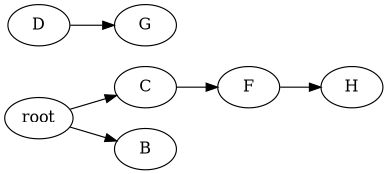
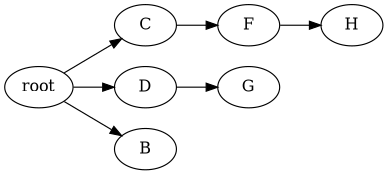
none -> (88, 87)
